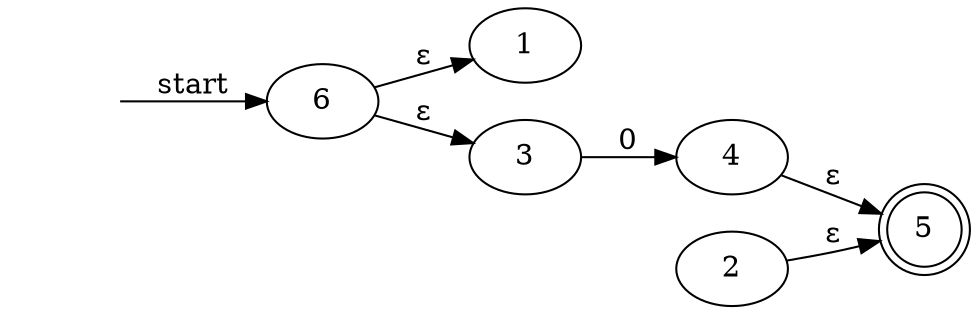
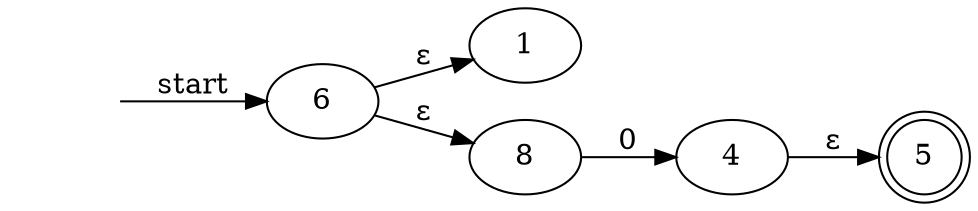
(525, 157) -> (525, 157)
(732, 269) -> none
